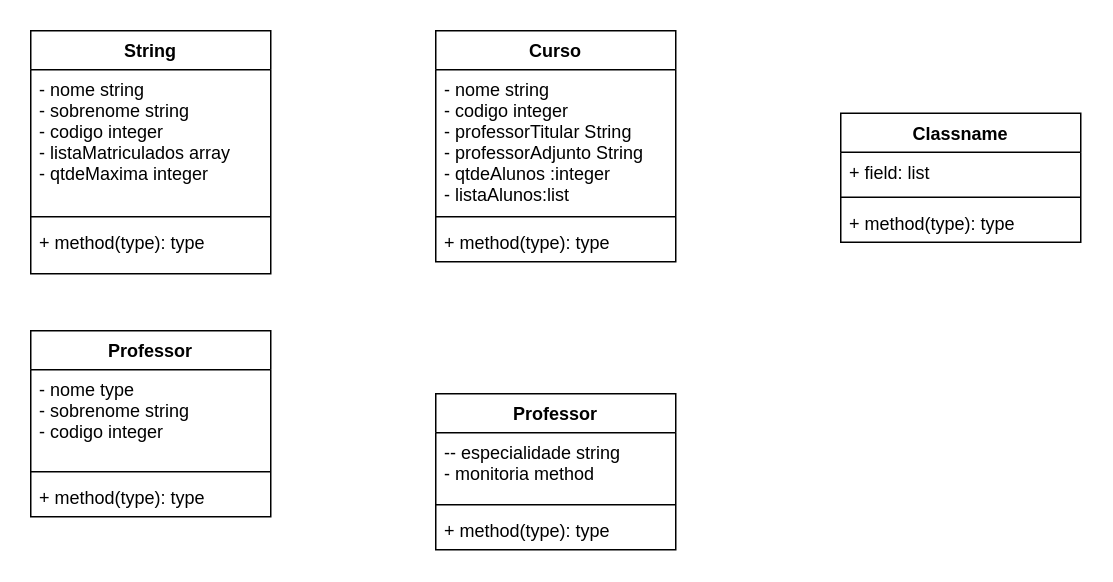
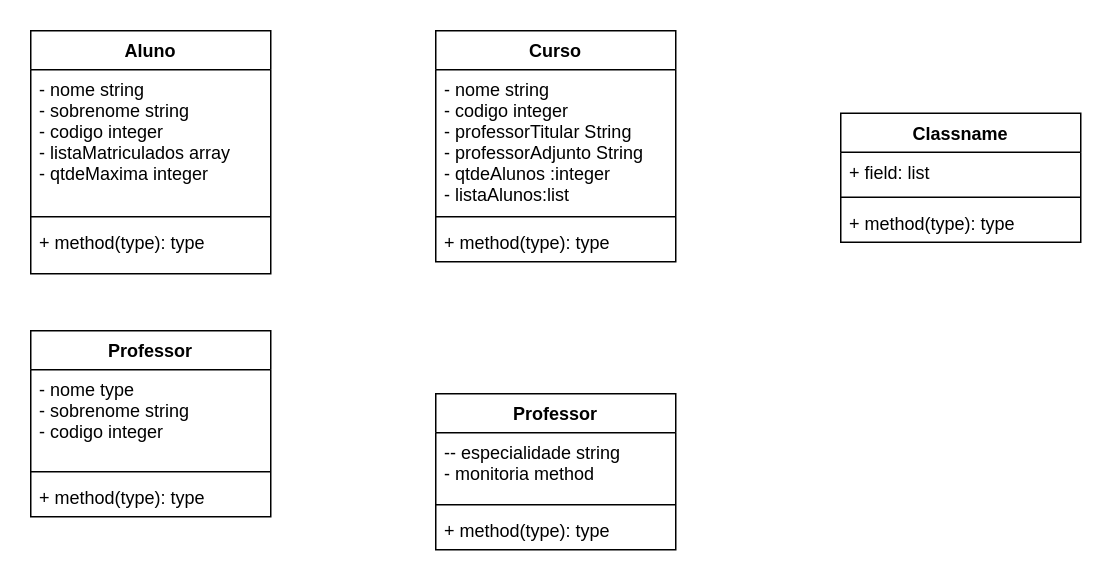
(150, 51) -> (150, 51)
